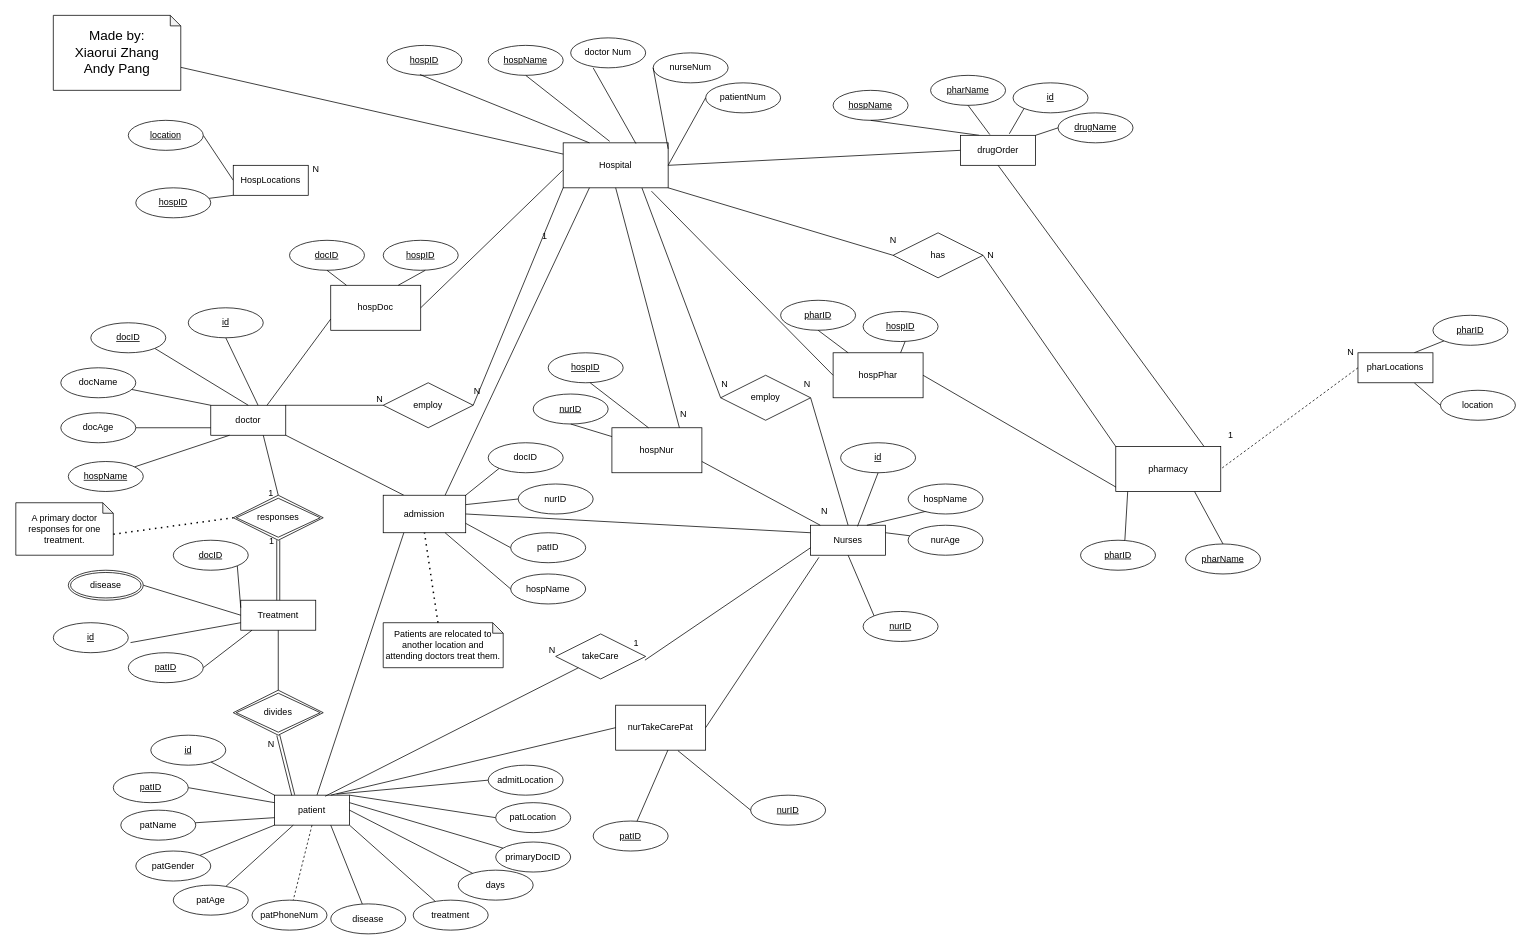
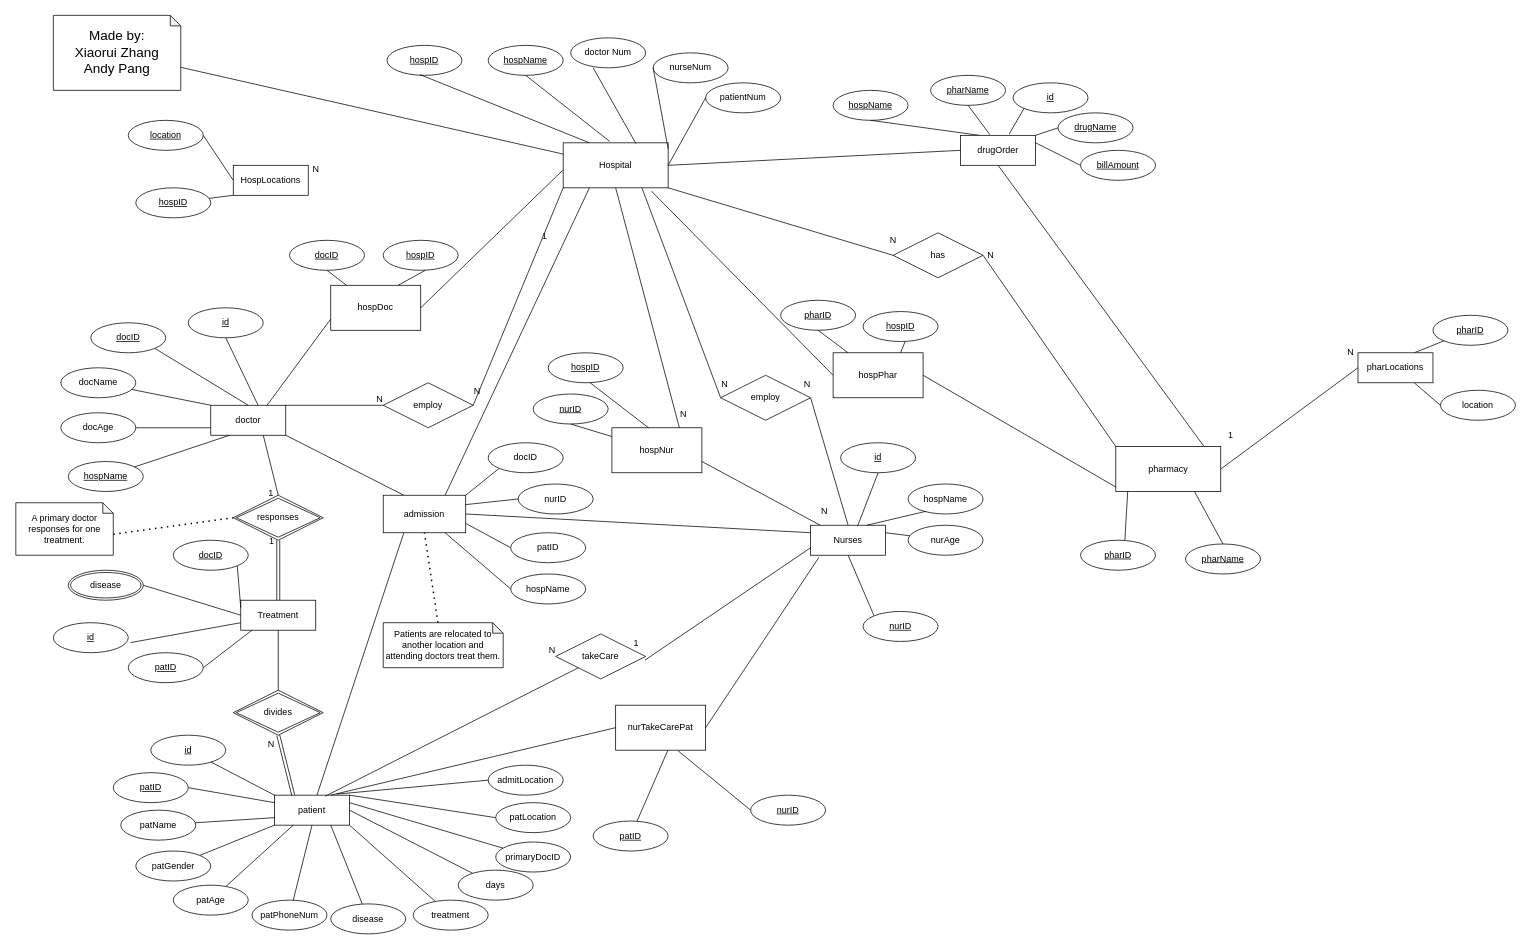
none -> (1058, 154)
none -> (1118, 165)
(1289, 419) -> (1289, 419)
(302, 862) -> (302, 862)
